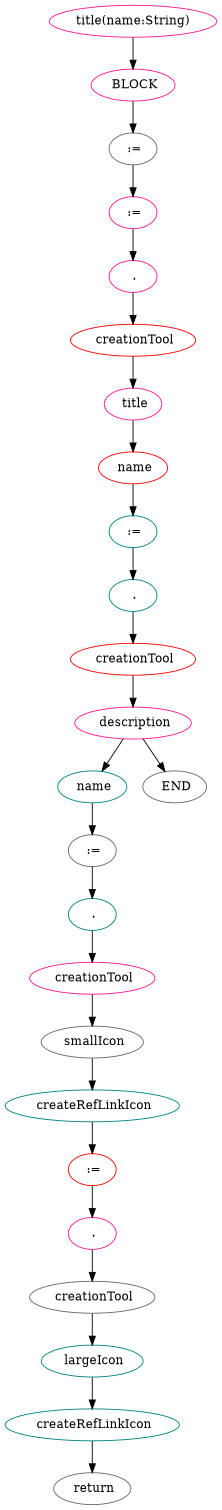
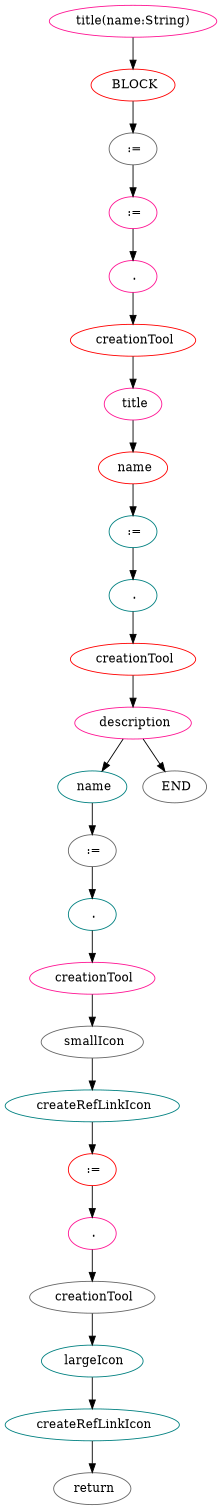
(133, 85) -> (133, 85)
